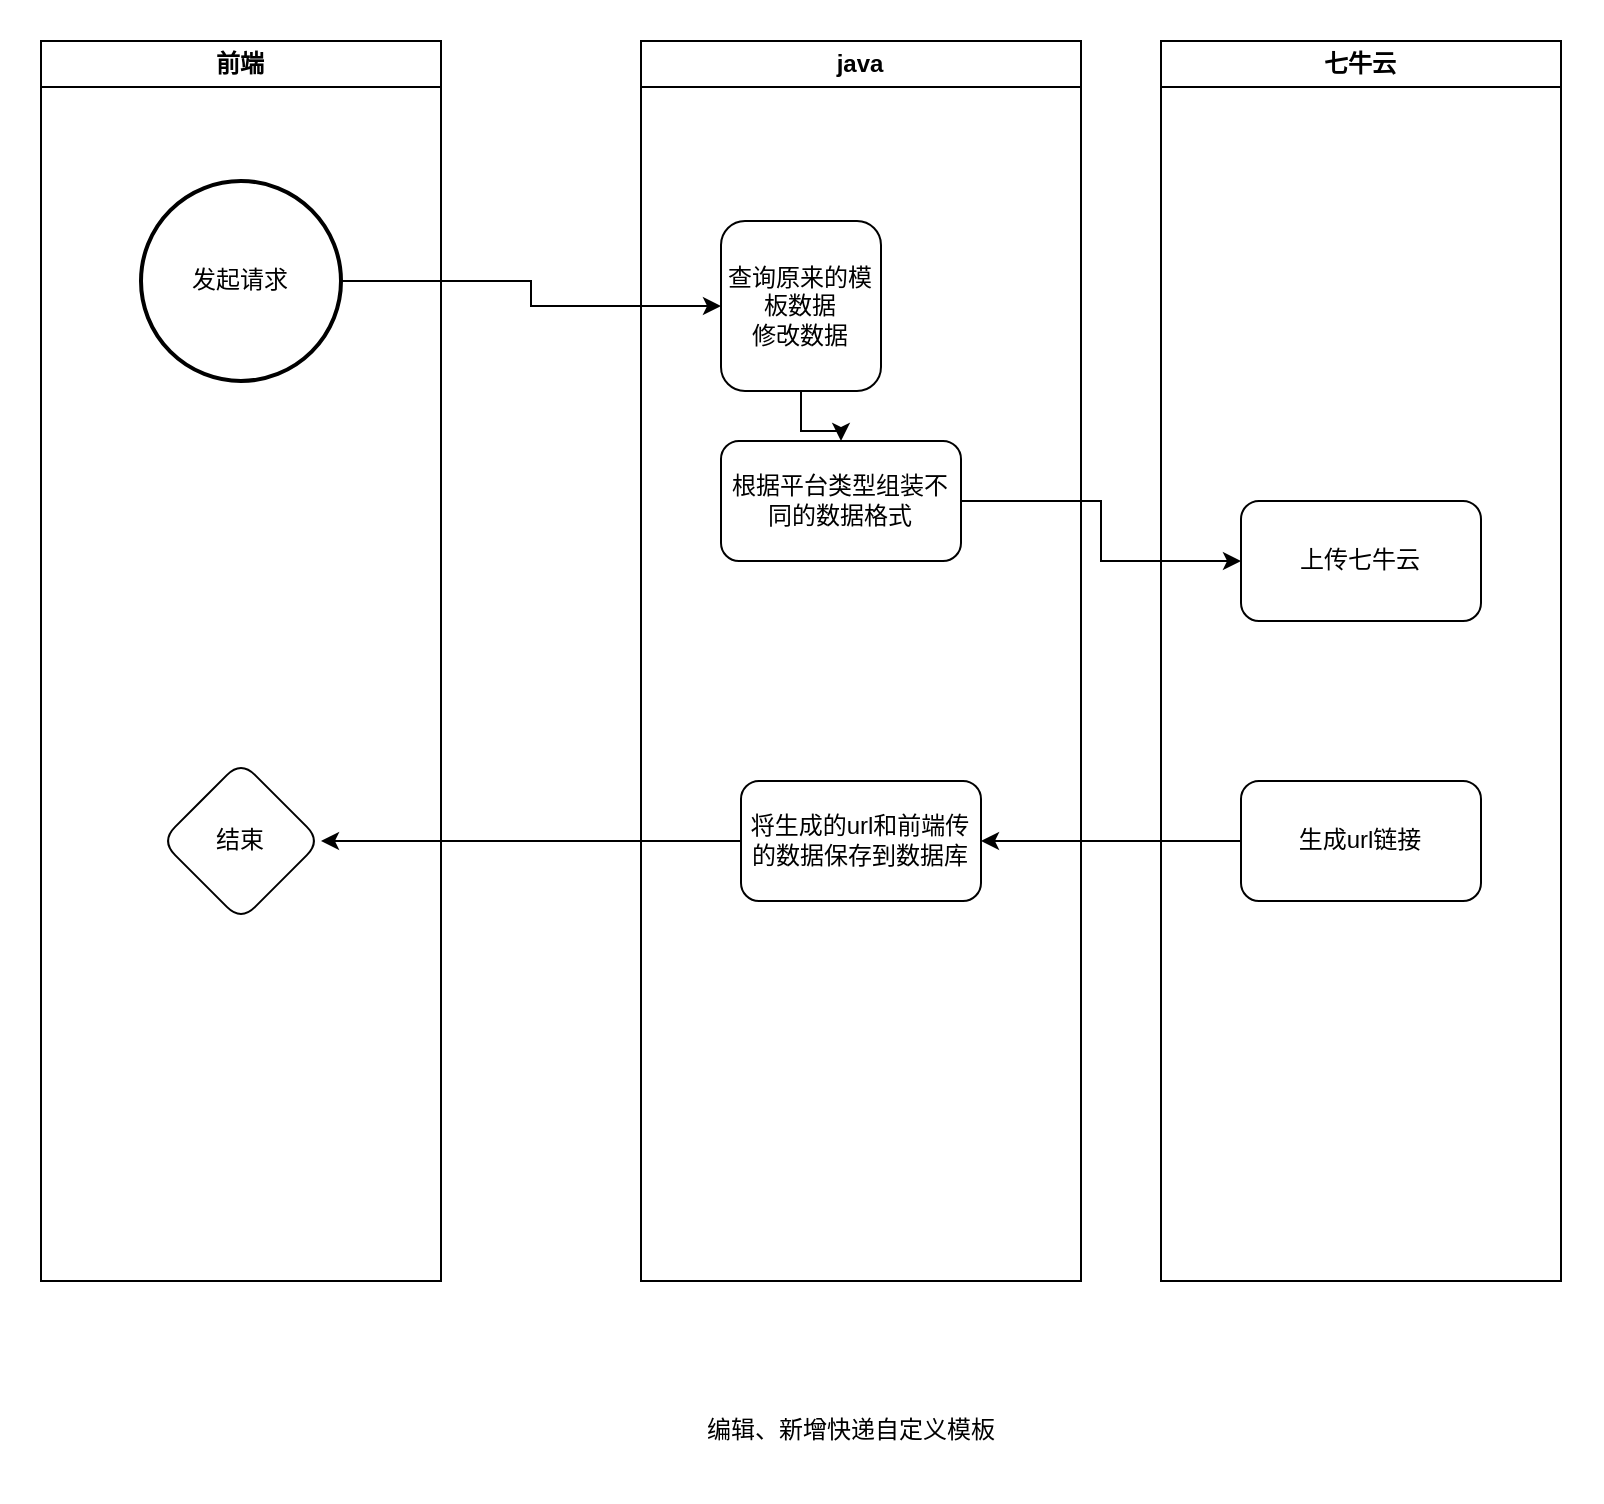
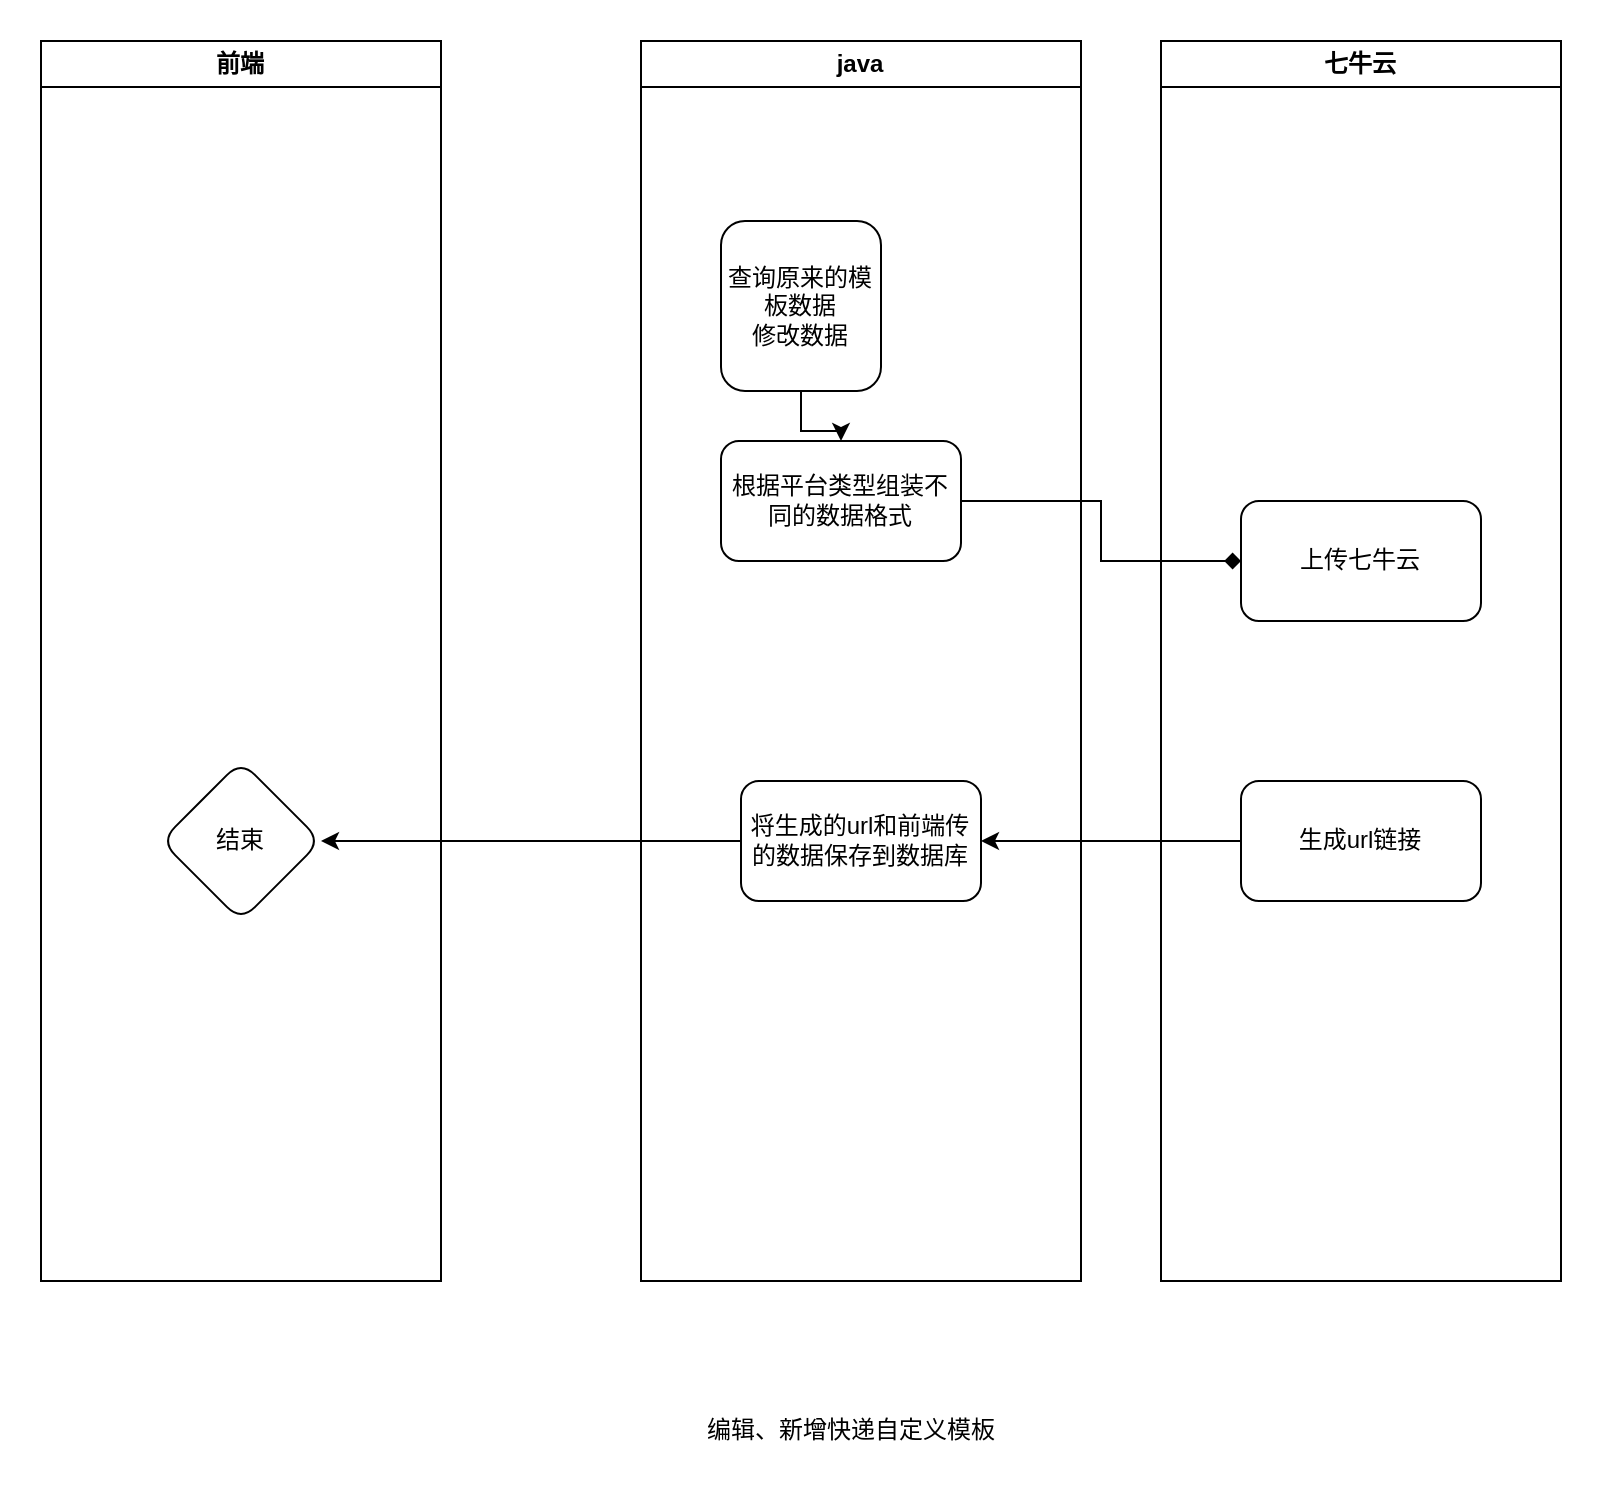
(241, 281) -> none
(531, 287) -> none
(1225, 561) -> (1224, 561)
